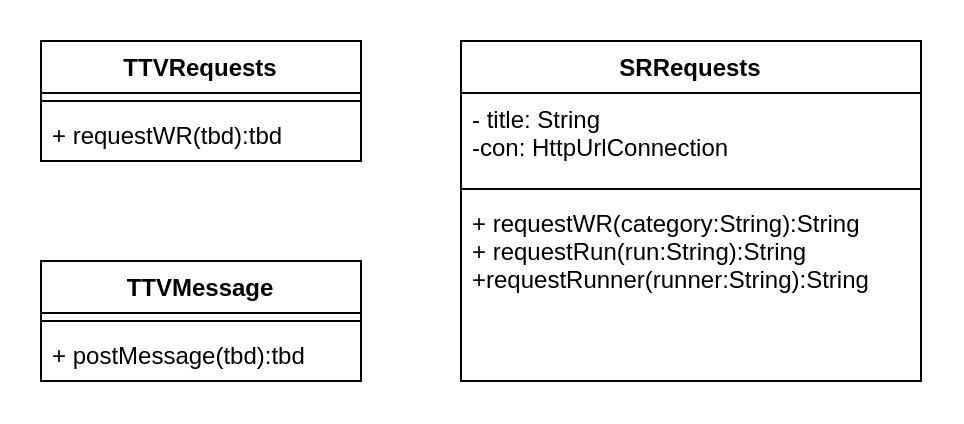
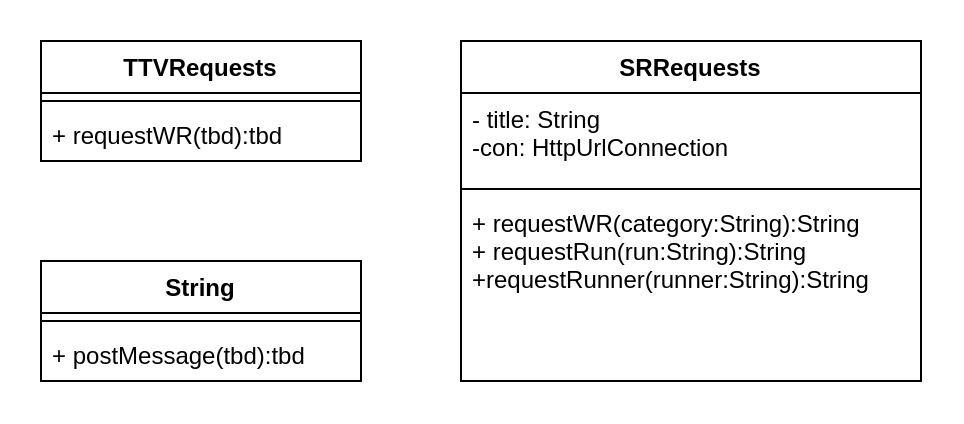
(200, 288) -> (200, 288)
